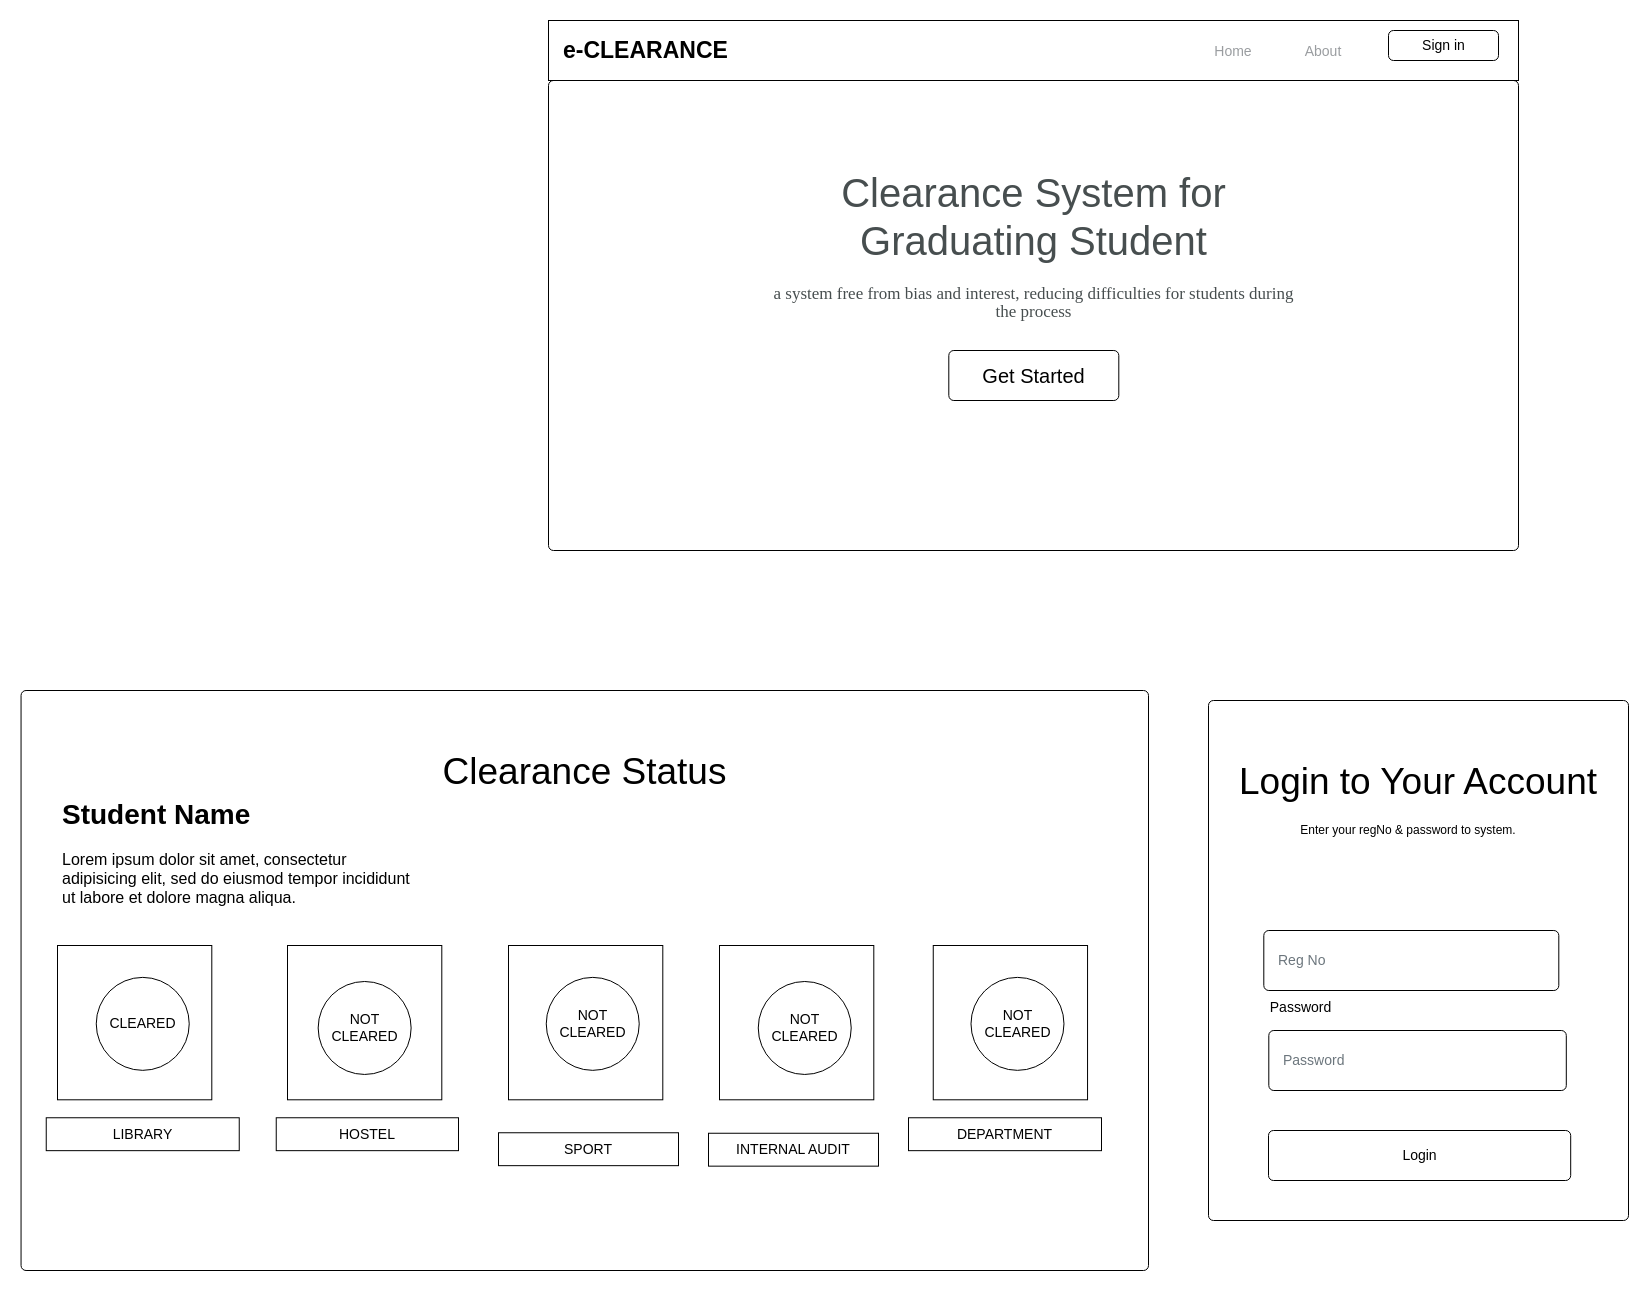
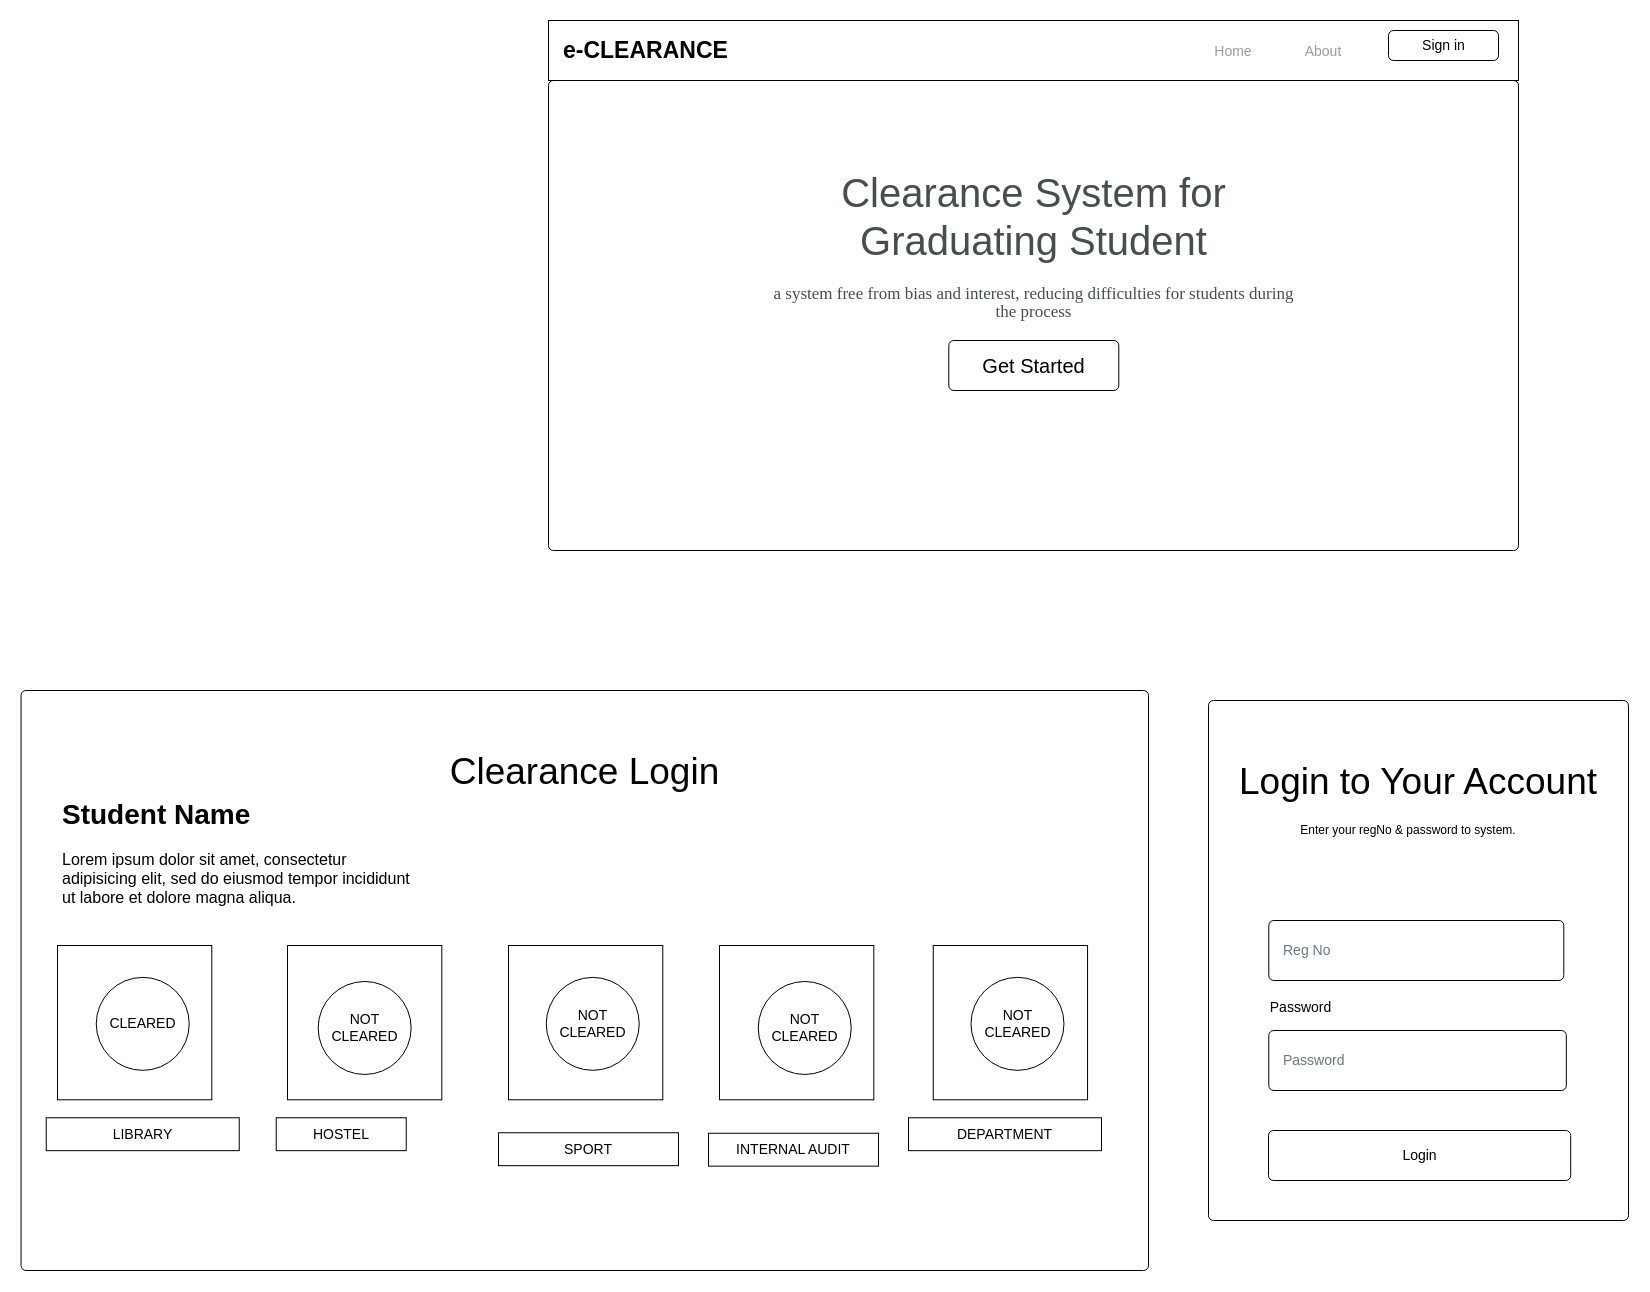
(1034, 376) -> (1034, 366)
(585, 759) -> (585, 759)
(1411, 961) -> (1416, 951)
(367, 1134) -> (341, 1134)
